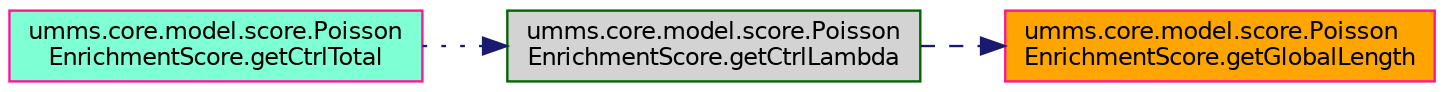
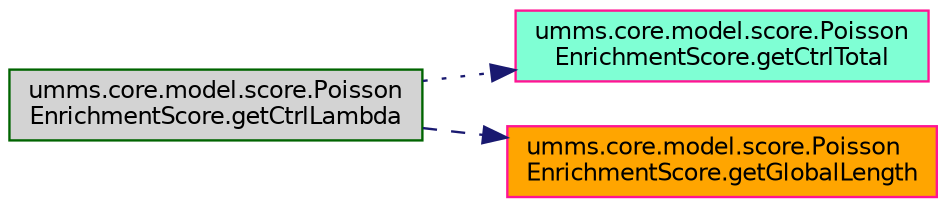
(453, 46) -> (457, 77)
